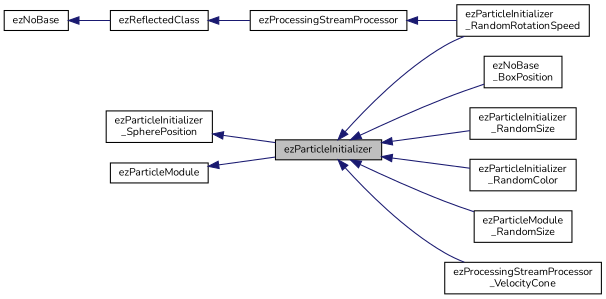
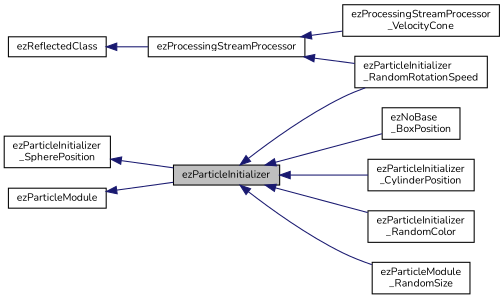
(36, 21) -> none
(523, 124) -> (421, 175)
(400, 221) -> (327, 33)
